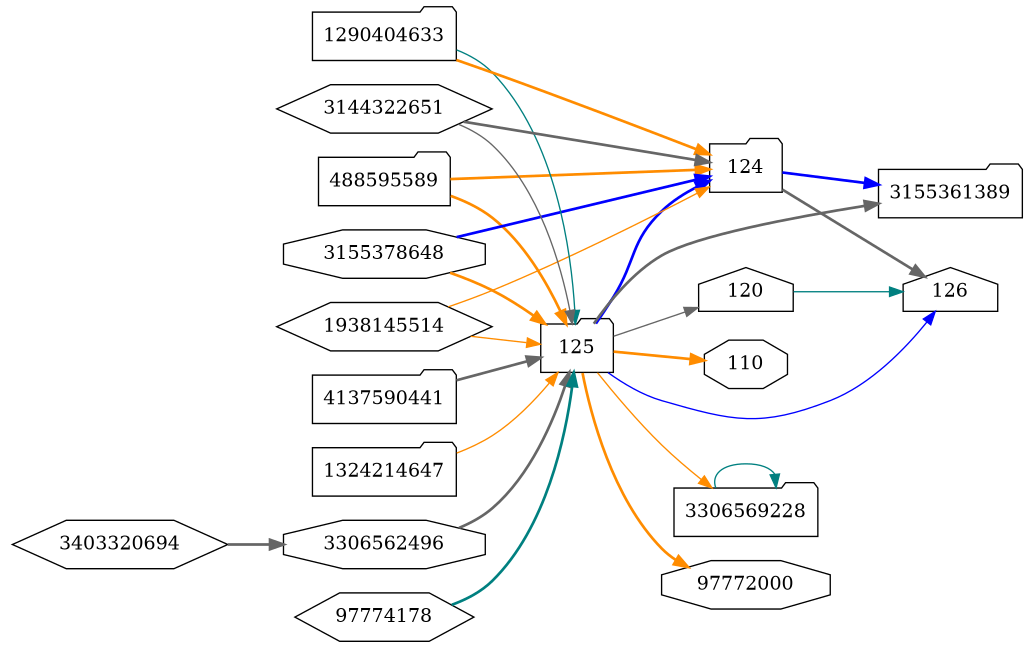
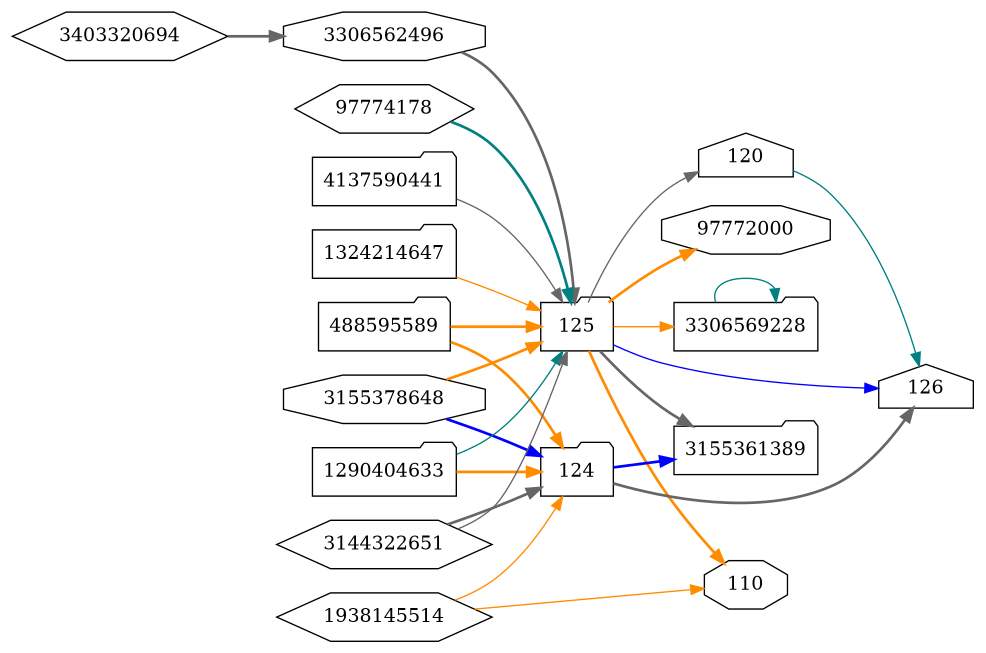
(637, 247) -> none
(499, 339) -> (583, 599)
(492, 371) -> (514, 236)
